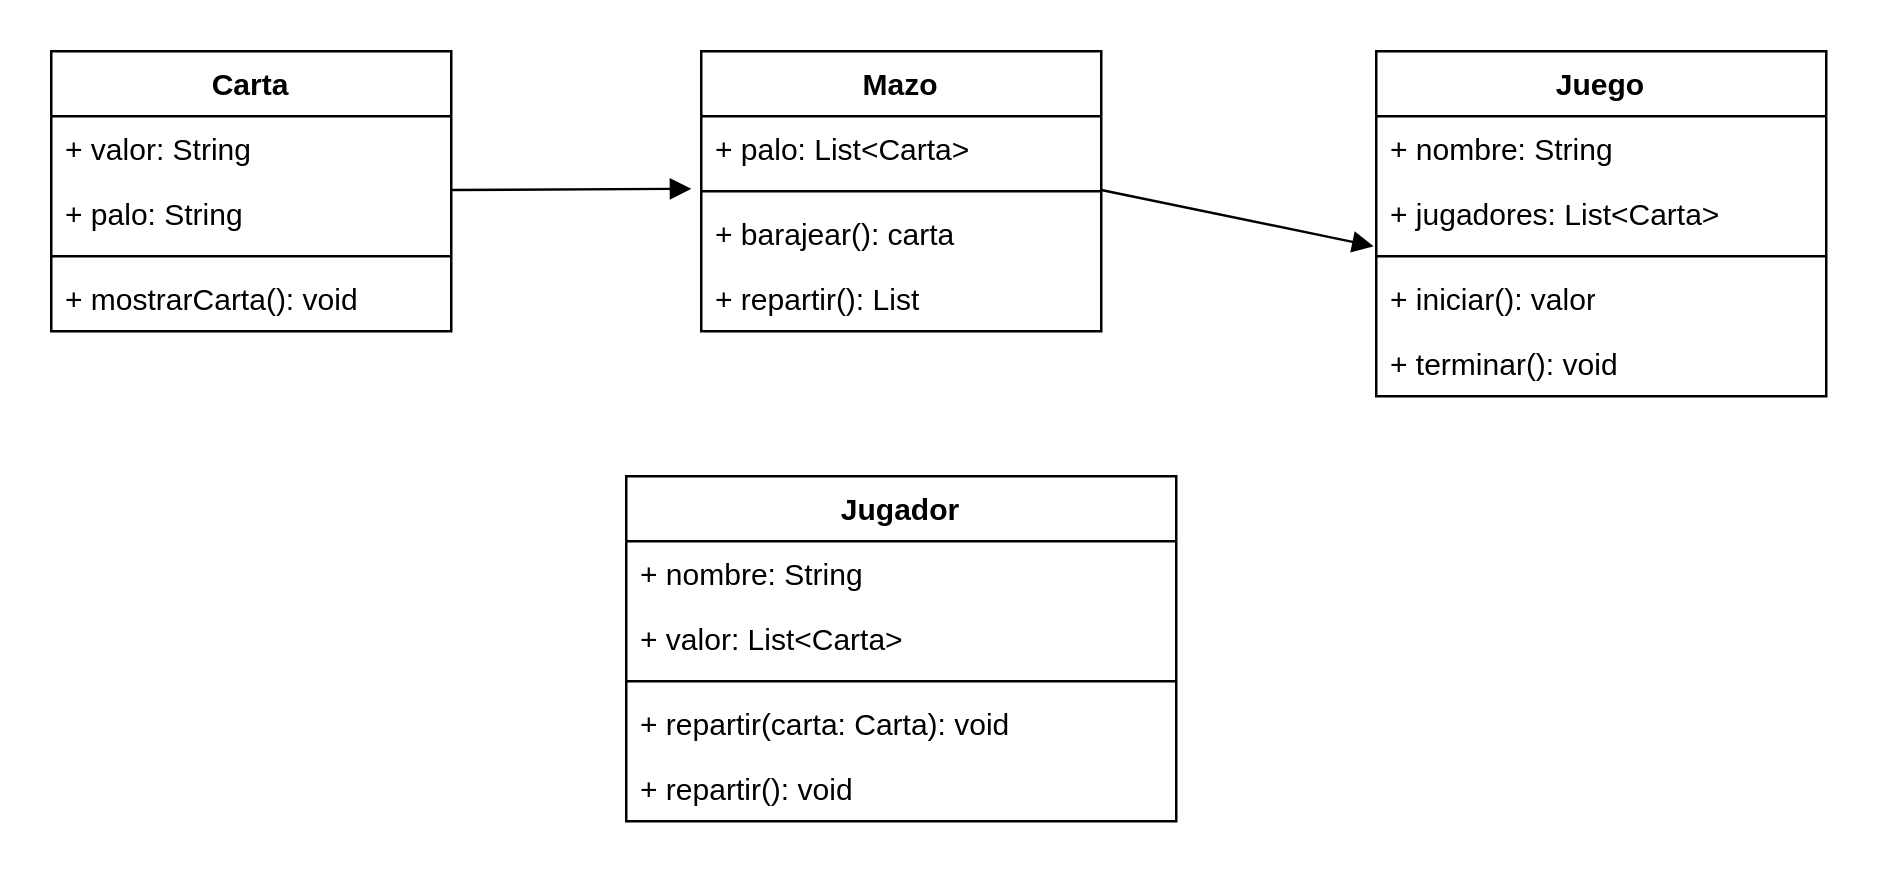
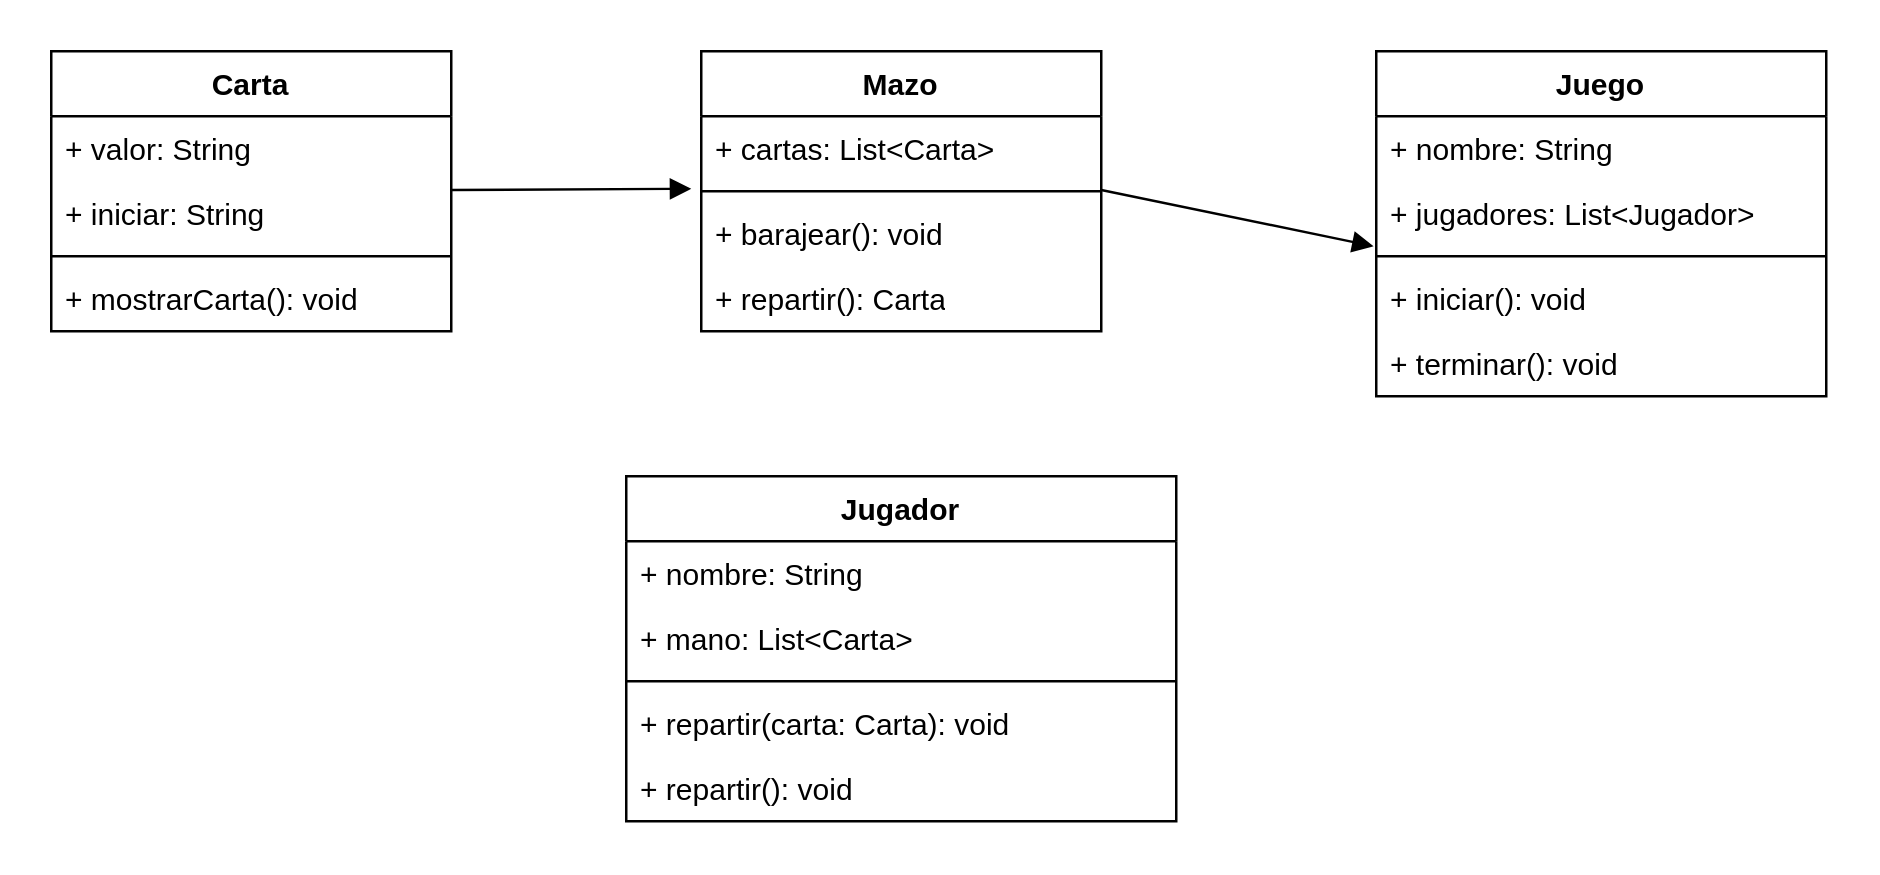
(856, 152) -> (877, 152)
(164, 217) -> (182, 217)
(1577, 217) -> (1594, 217)
(864, 237) -> (852, 237)
(848, 302) -> (860, 302)
(1515, 302) -> (1507, 302)
(790, 642) -> (785, 642)
